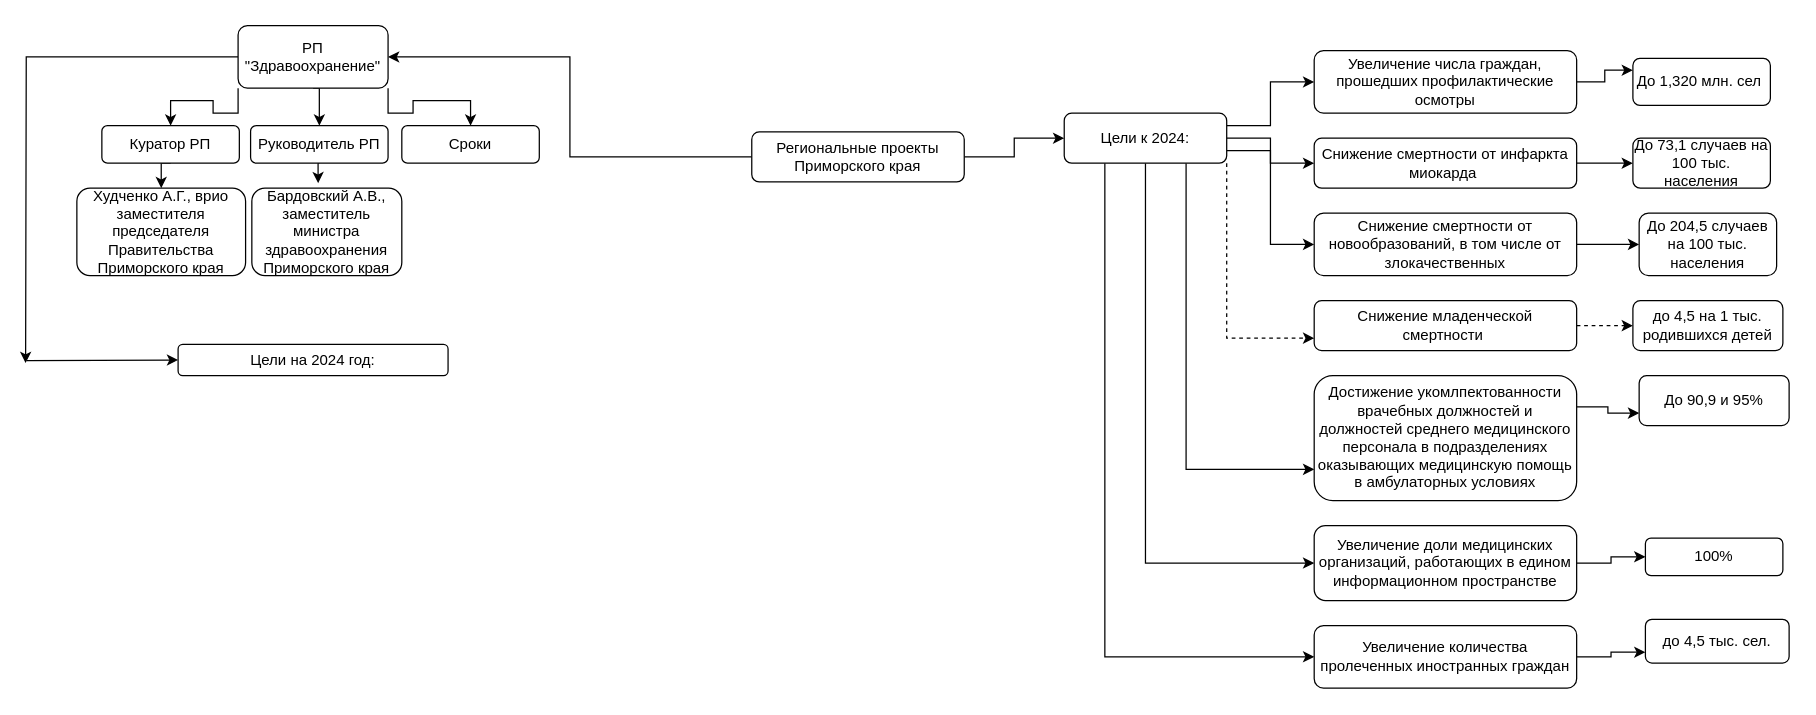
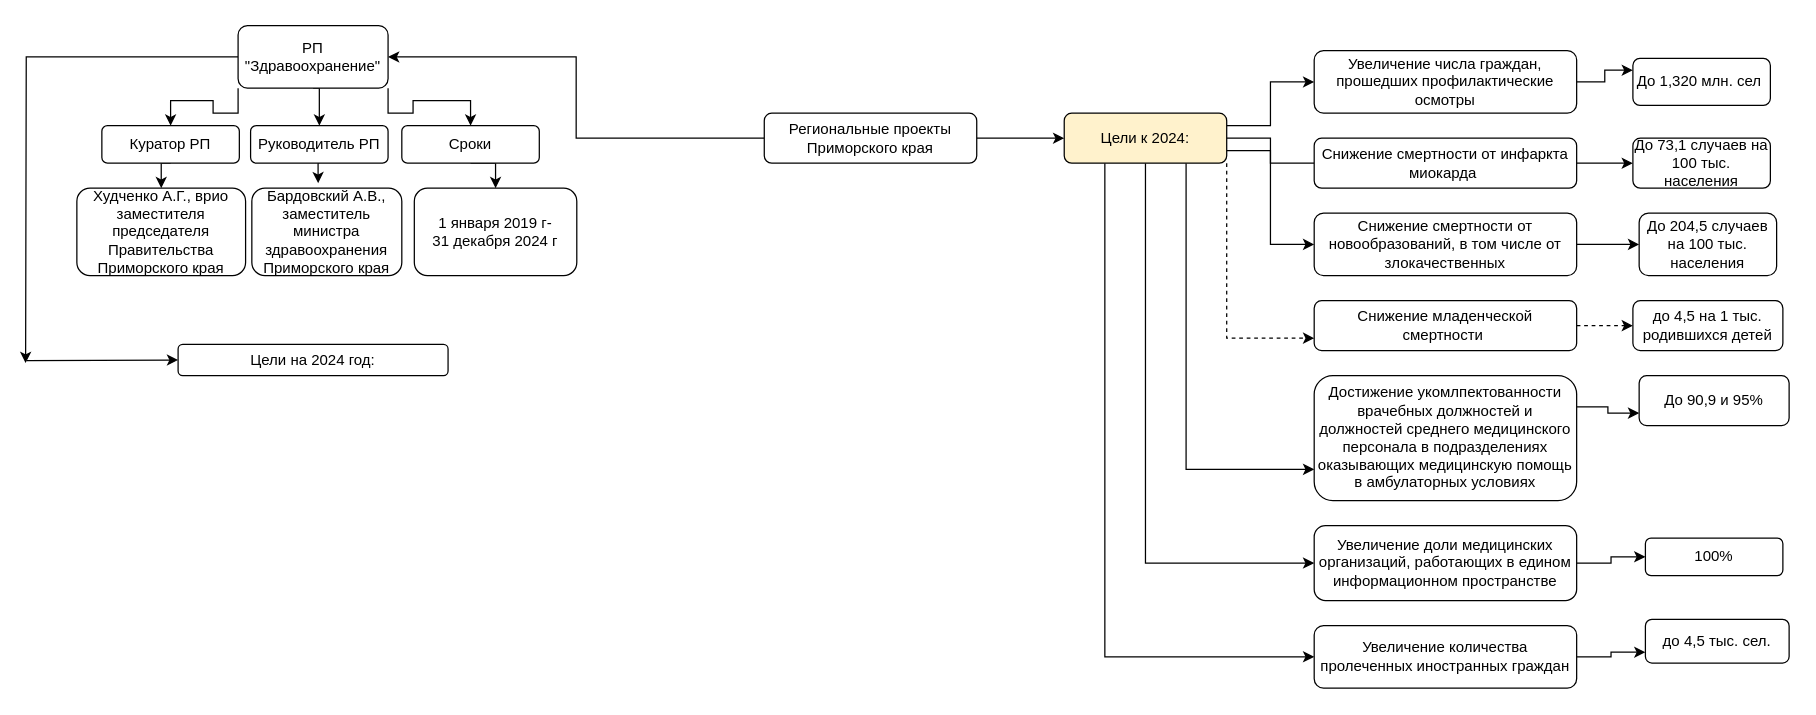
(1146, 138) -> (1146, 138)
(858, 157) -> (871, 138)
(1304, 163) -> (1307, 163)
none -> (496, 170)
none -> (496, 232)
